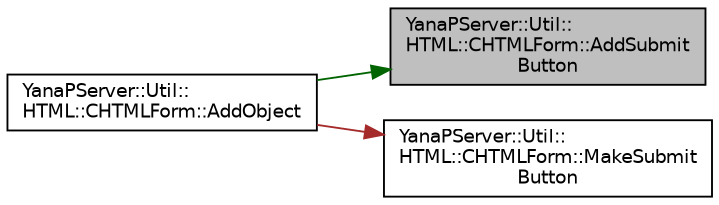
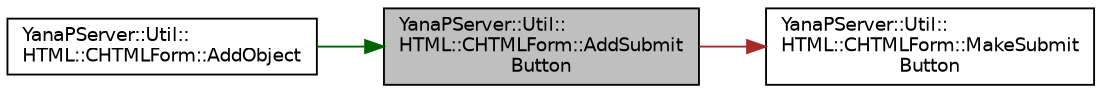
(341, 128) -> (723, 47)
